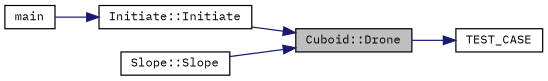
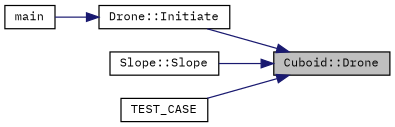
(175, 17) -> (164, 17)
(427, 40) -> (242, 88)
